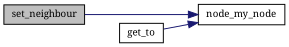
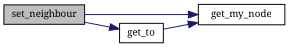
(242, 15) -> (242, 15)
none -> (97, 25)
